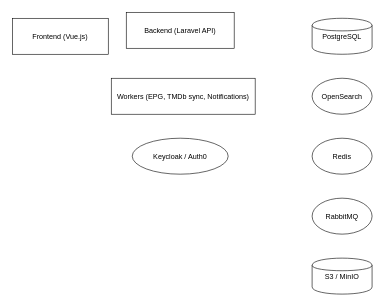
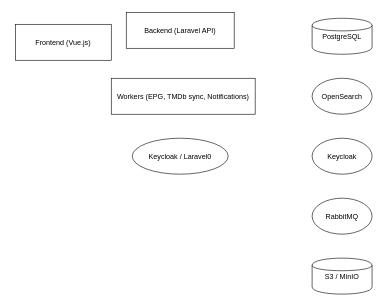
(60, 36) -> (63, 42)
(180, 157) -> (180, 157)
(342, 157) -> (342, 157)
